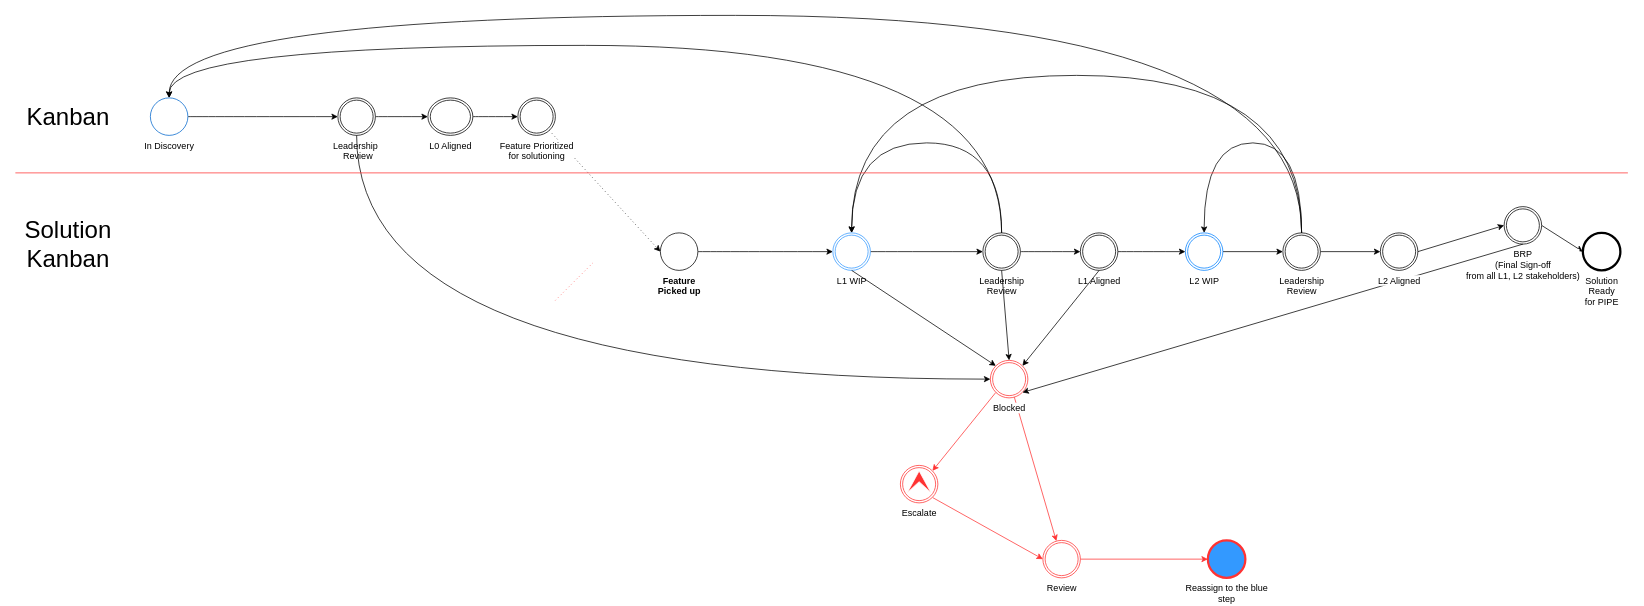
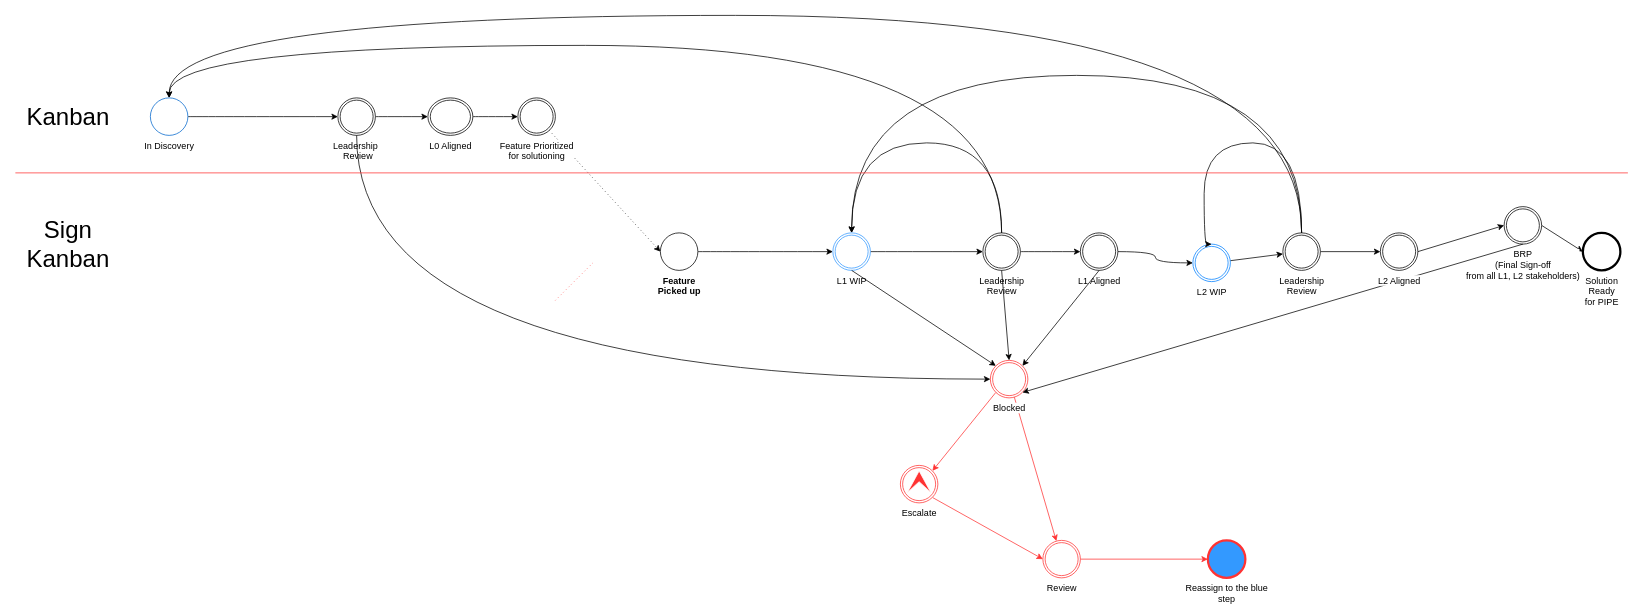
(68, 244) -> (68, 244)
(1204, 252) -> (1212, 263)
